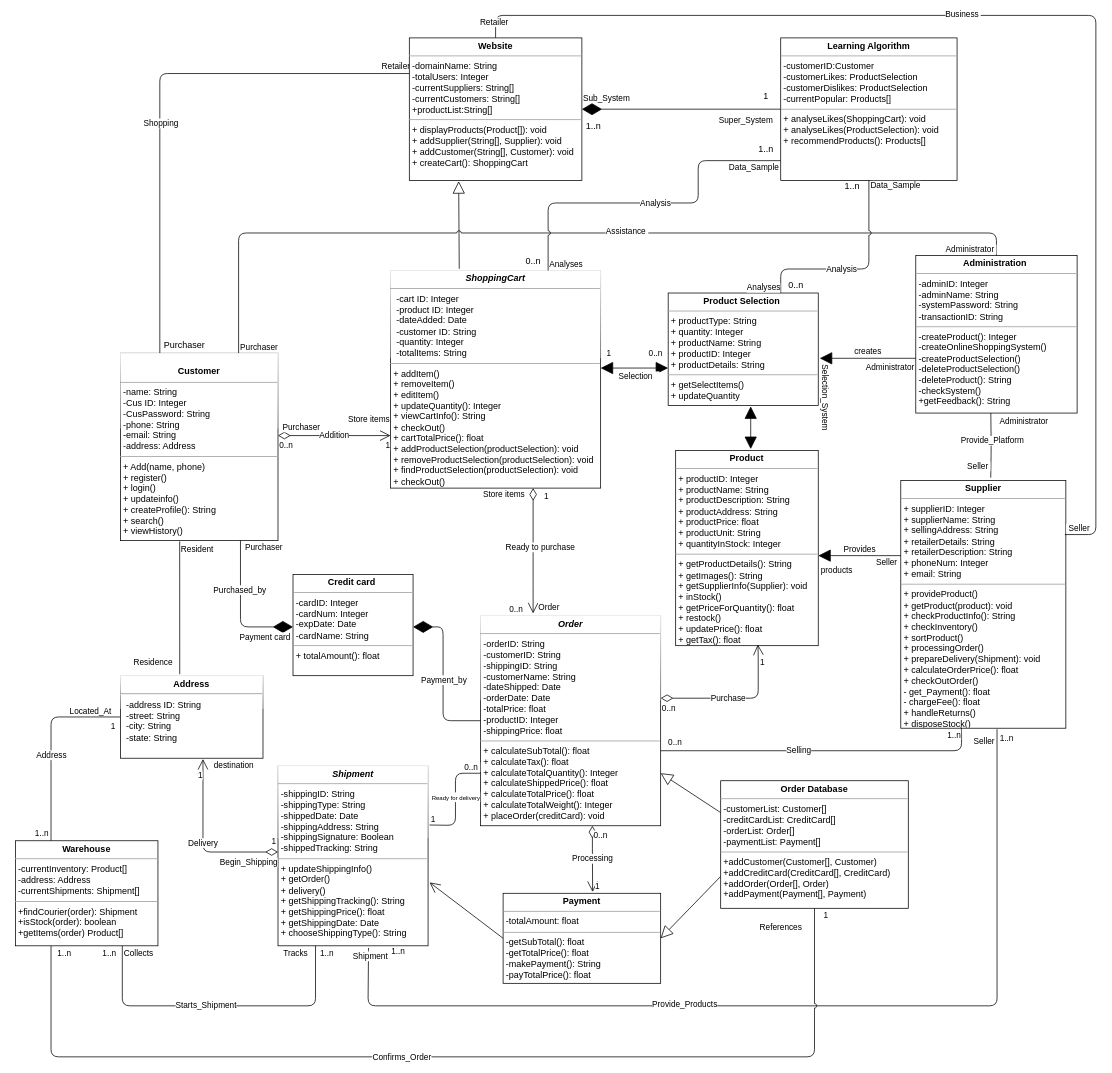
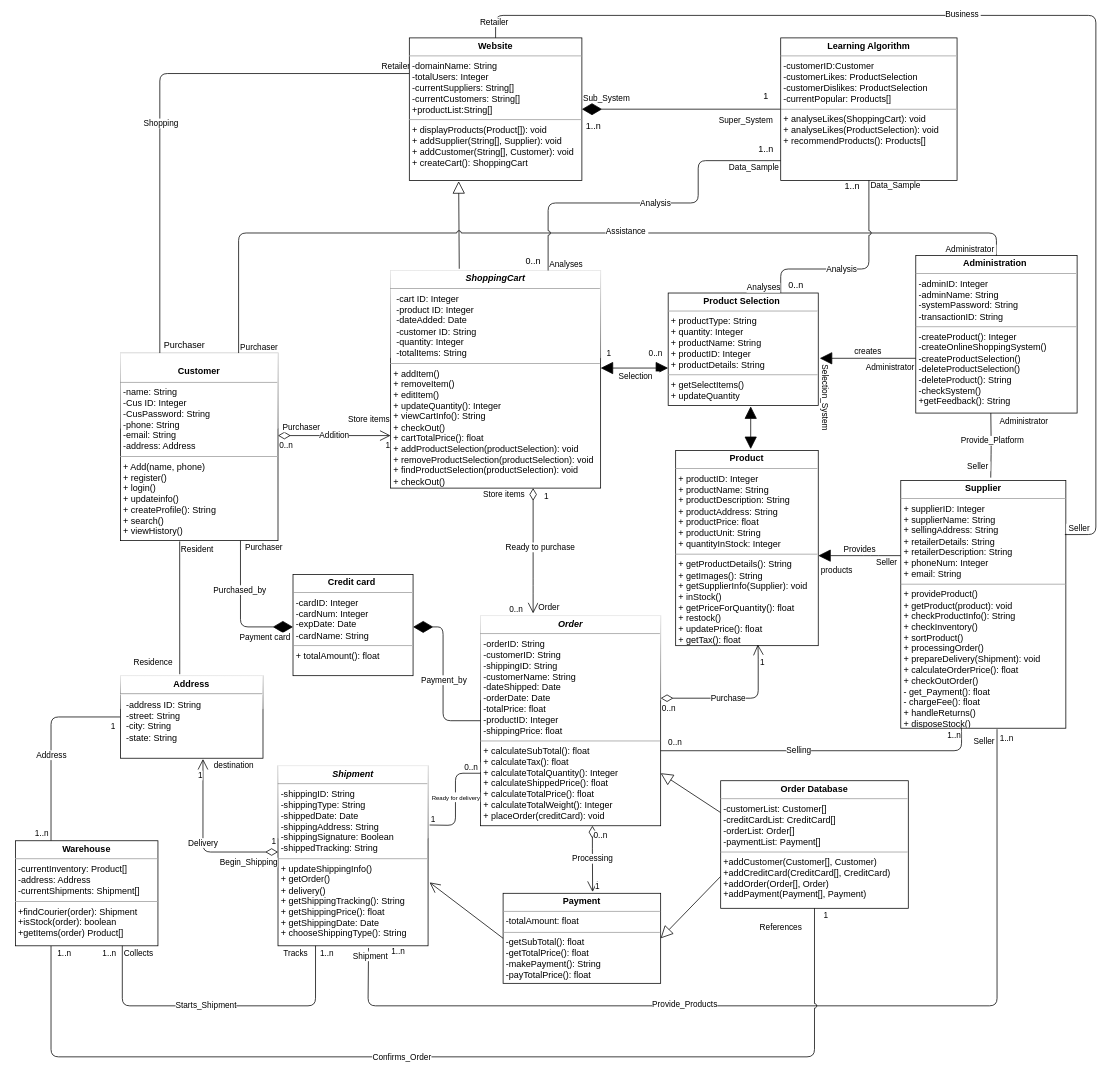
(90, 711) -> none
